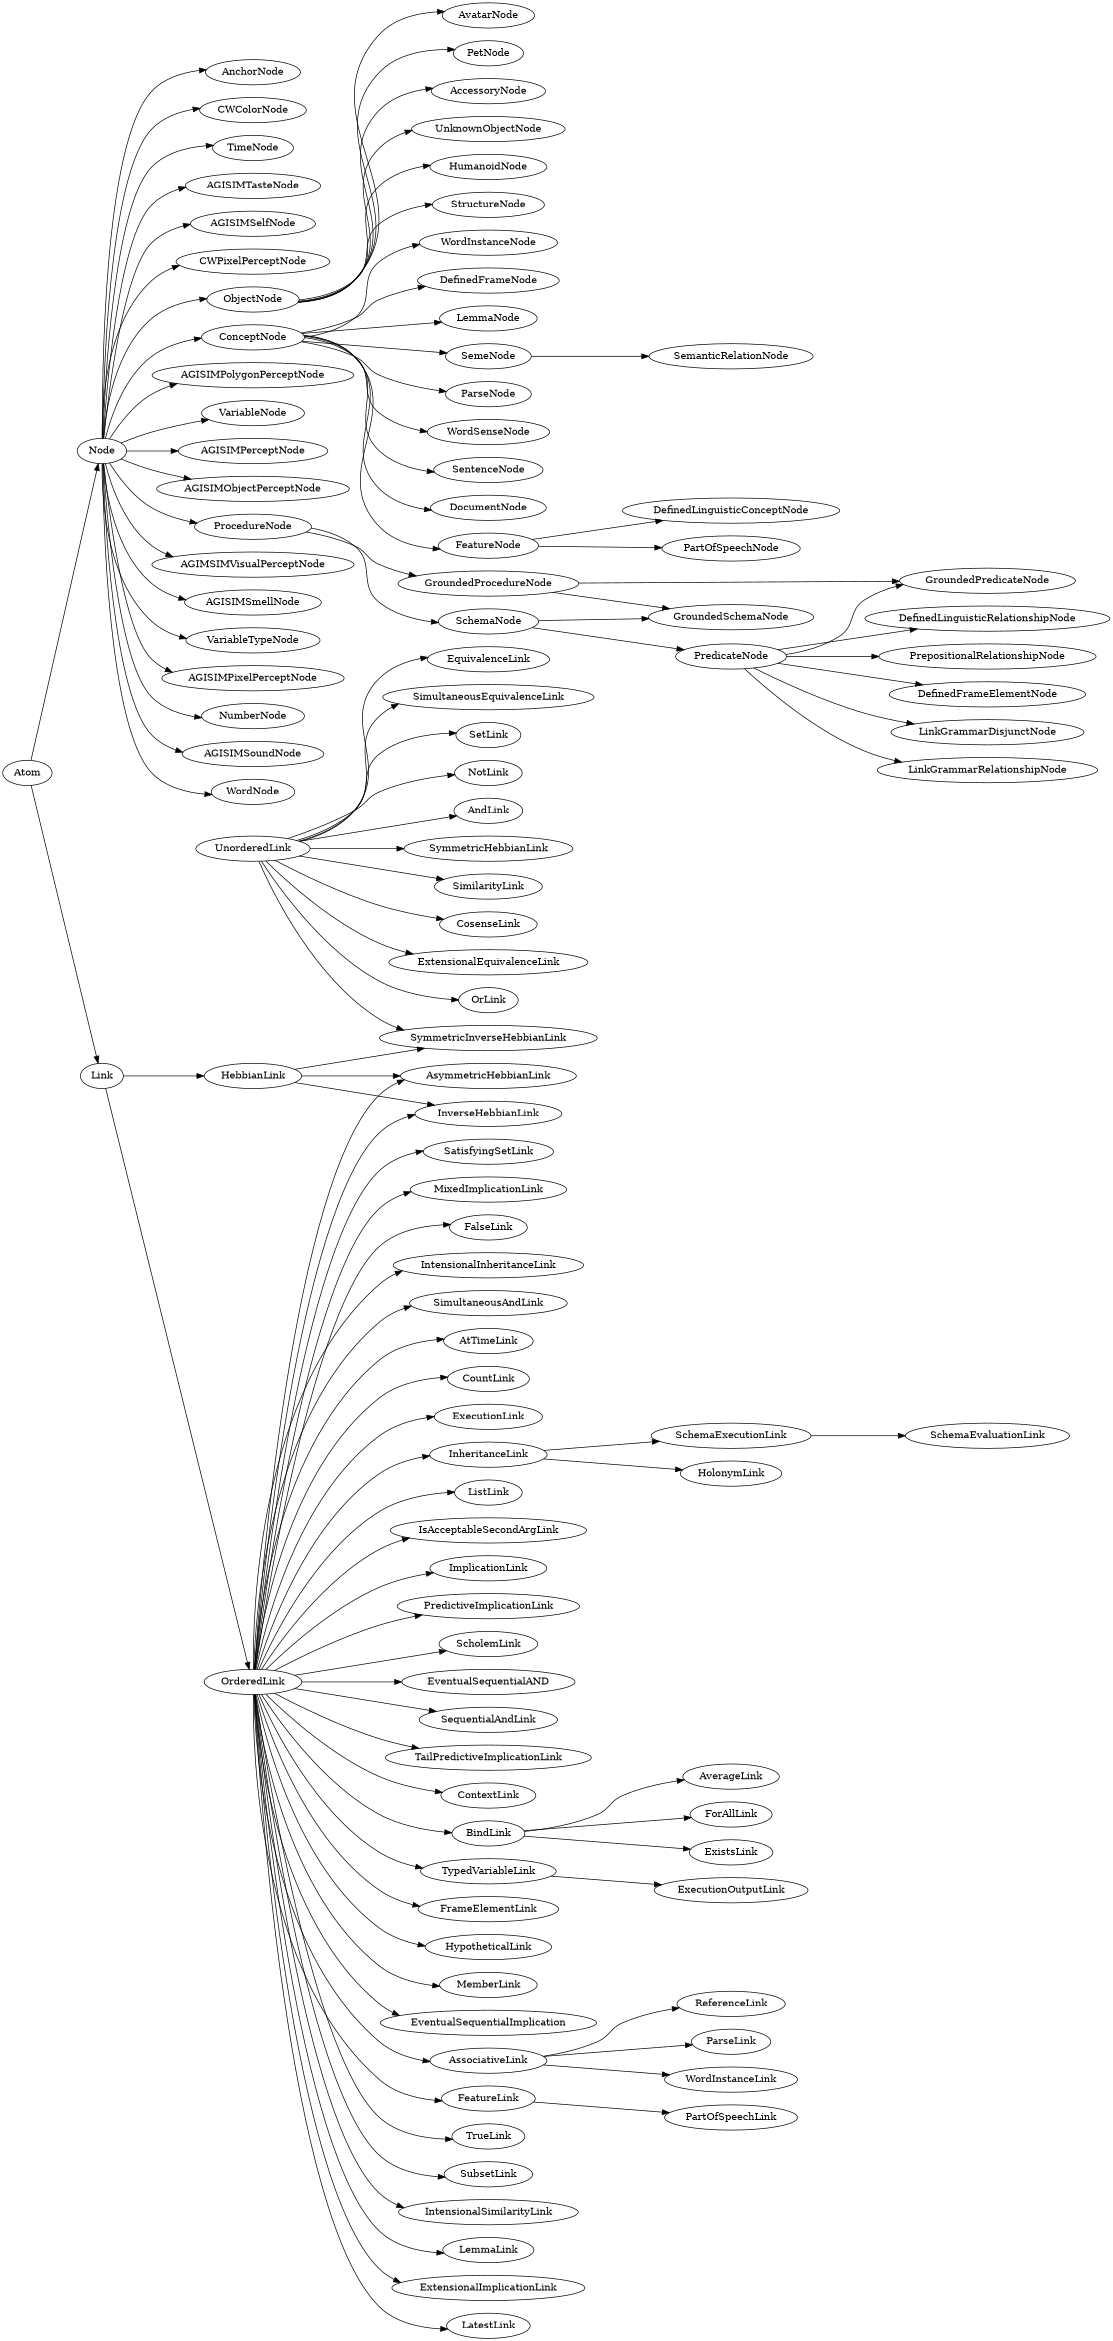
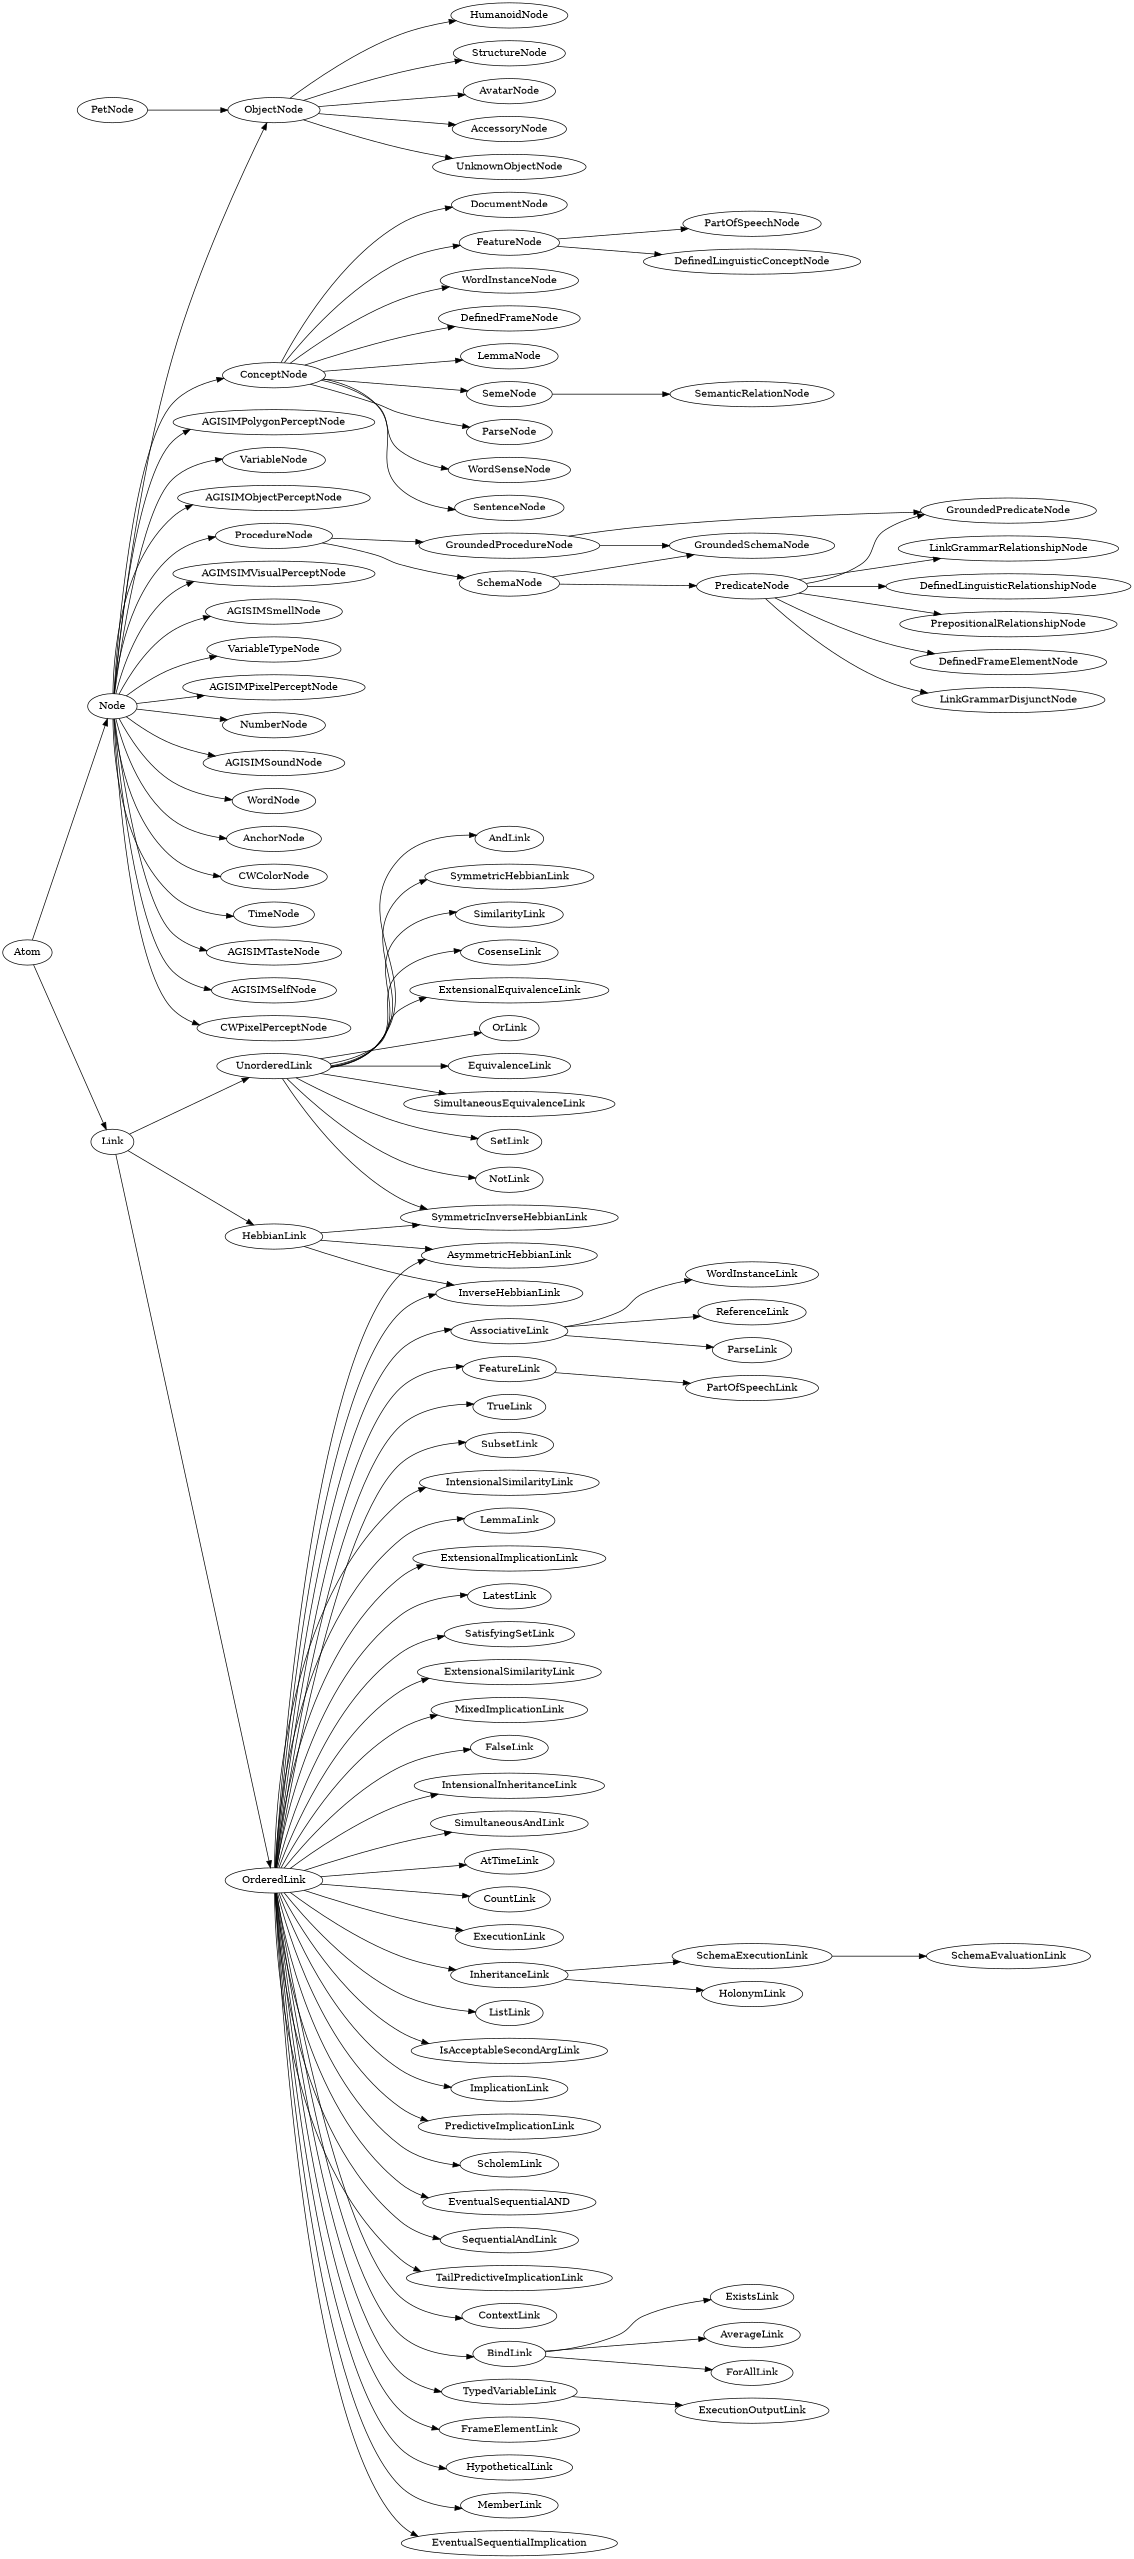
(369, 188) -> (184, 110)
(253, 451) -> none
none -> (186, 1107)
none -> (509, 1672)
